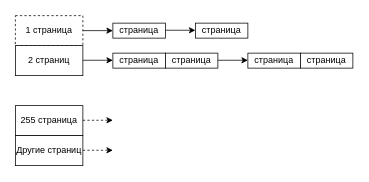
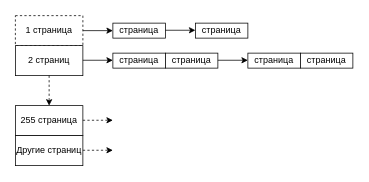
none -> (49, 99)
